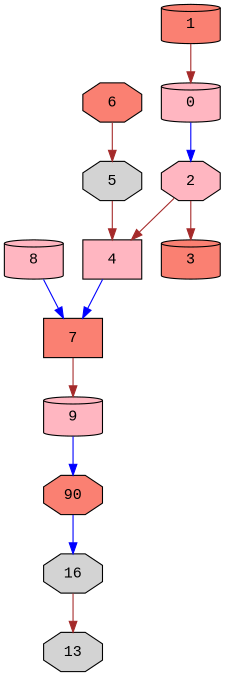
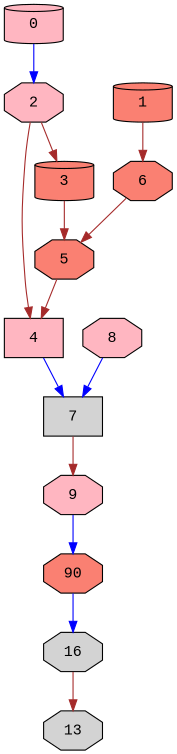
(191, 58) -> (143, 136)
(112, 181) -> (64, 259)
none -> (64, 215)
(34, 259) -> (112, 338)
(73, 338) -> (73, 416)
(73, 416) -> (73, 495)
